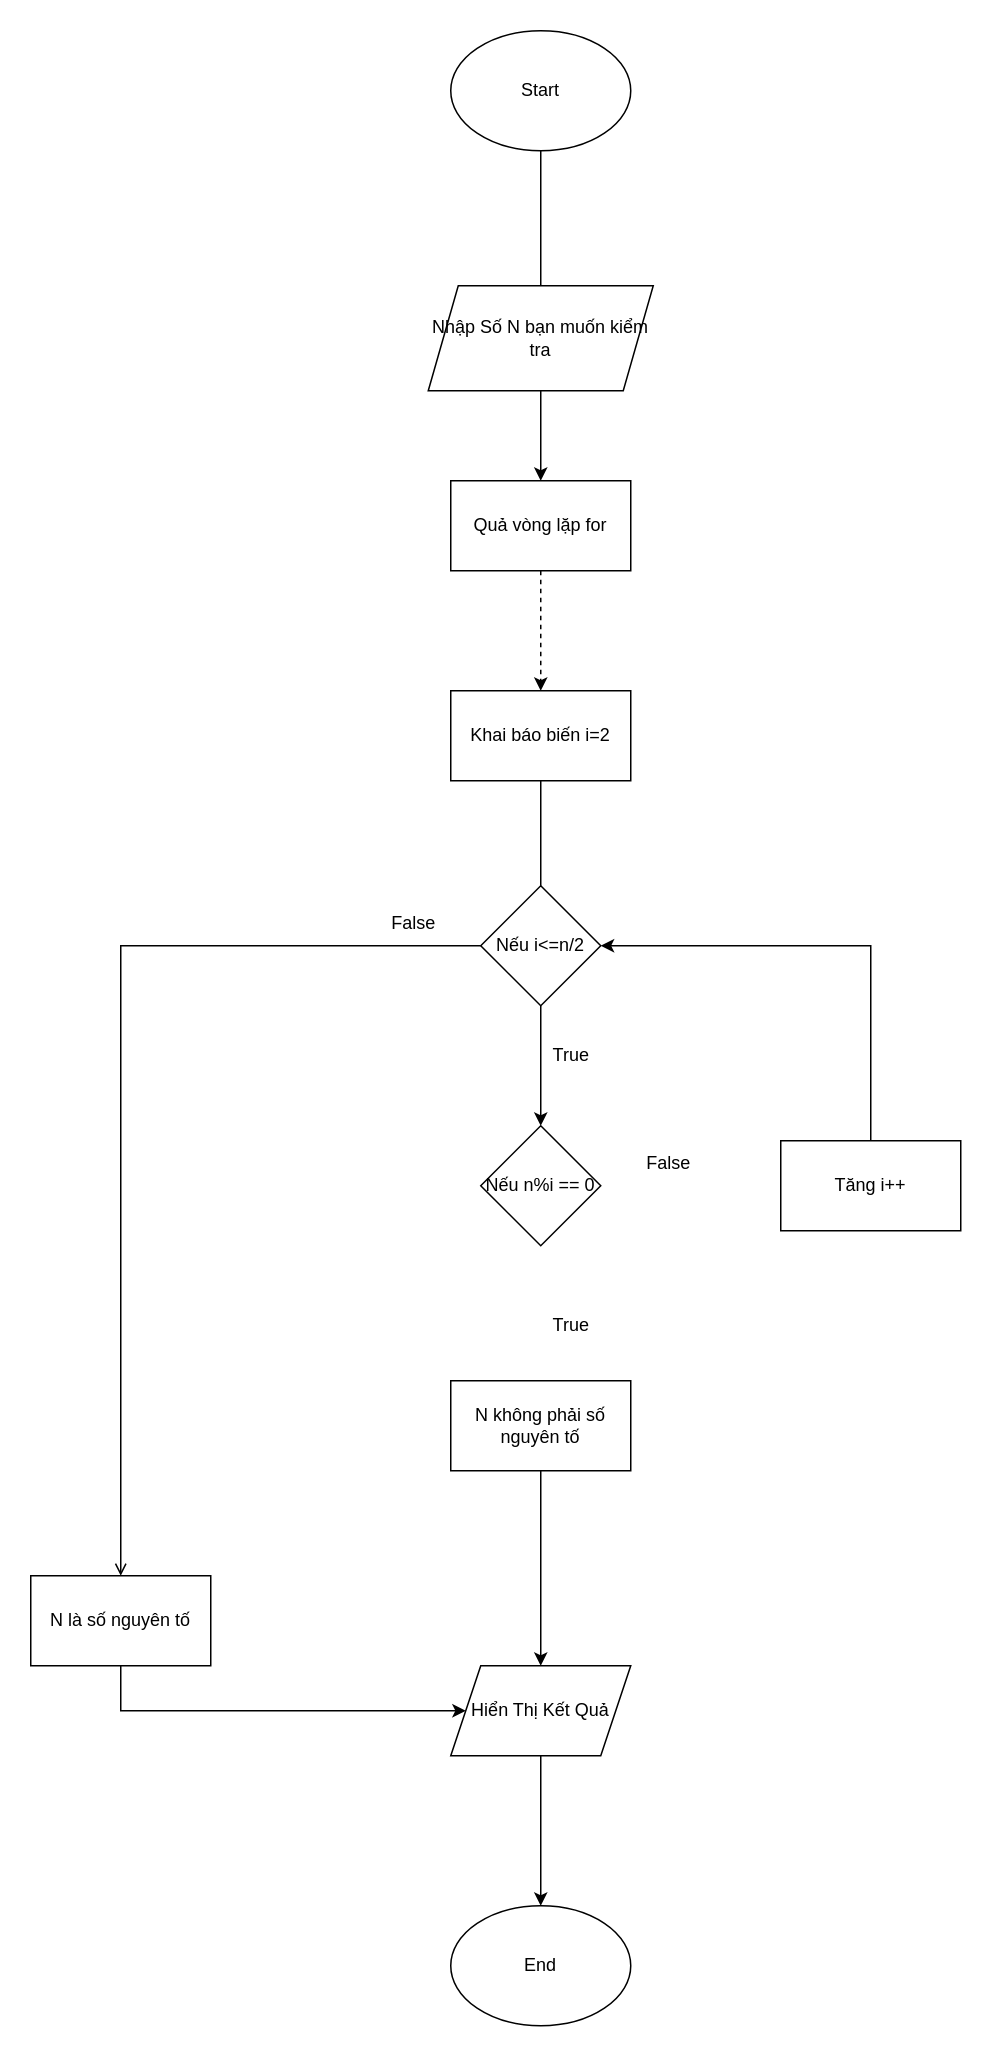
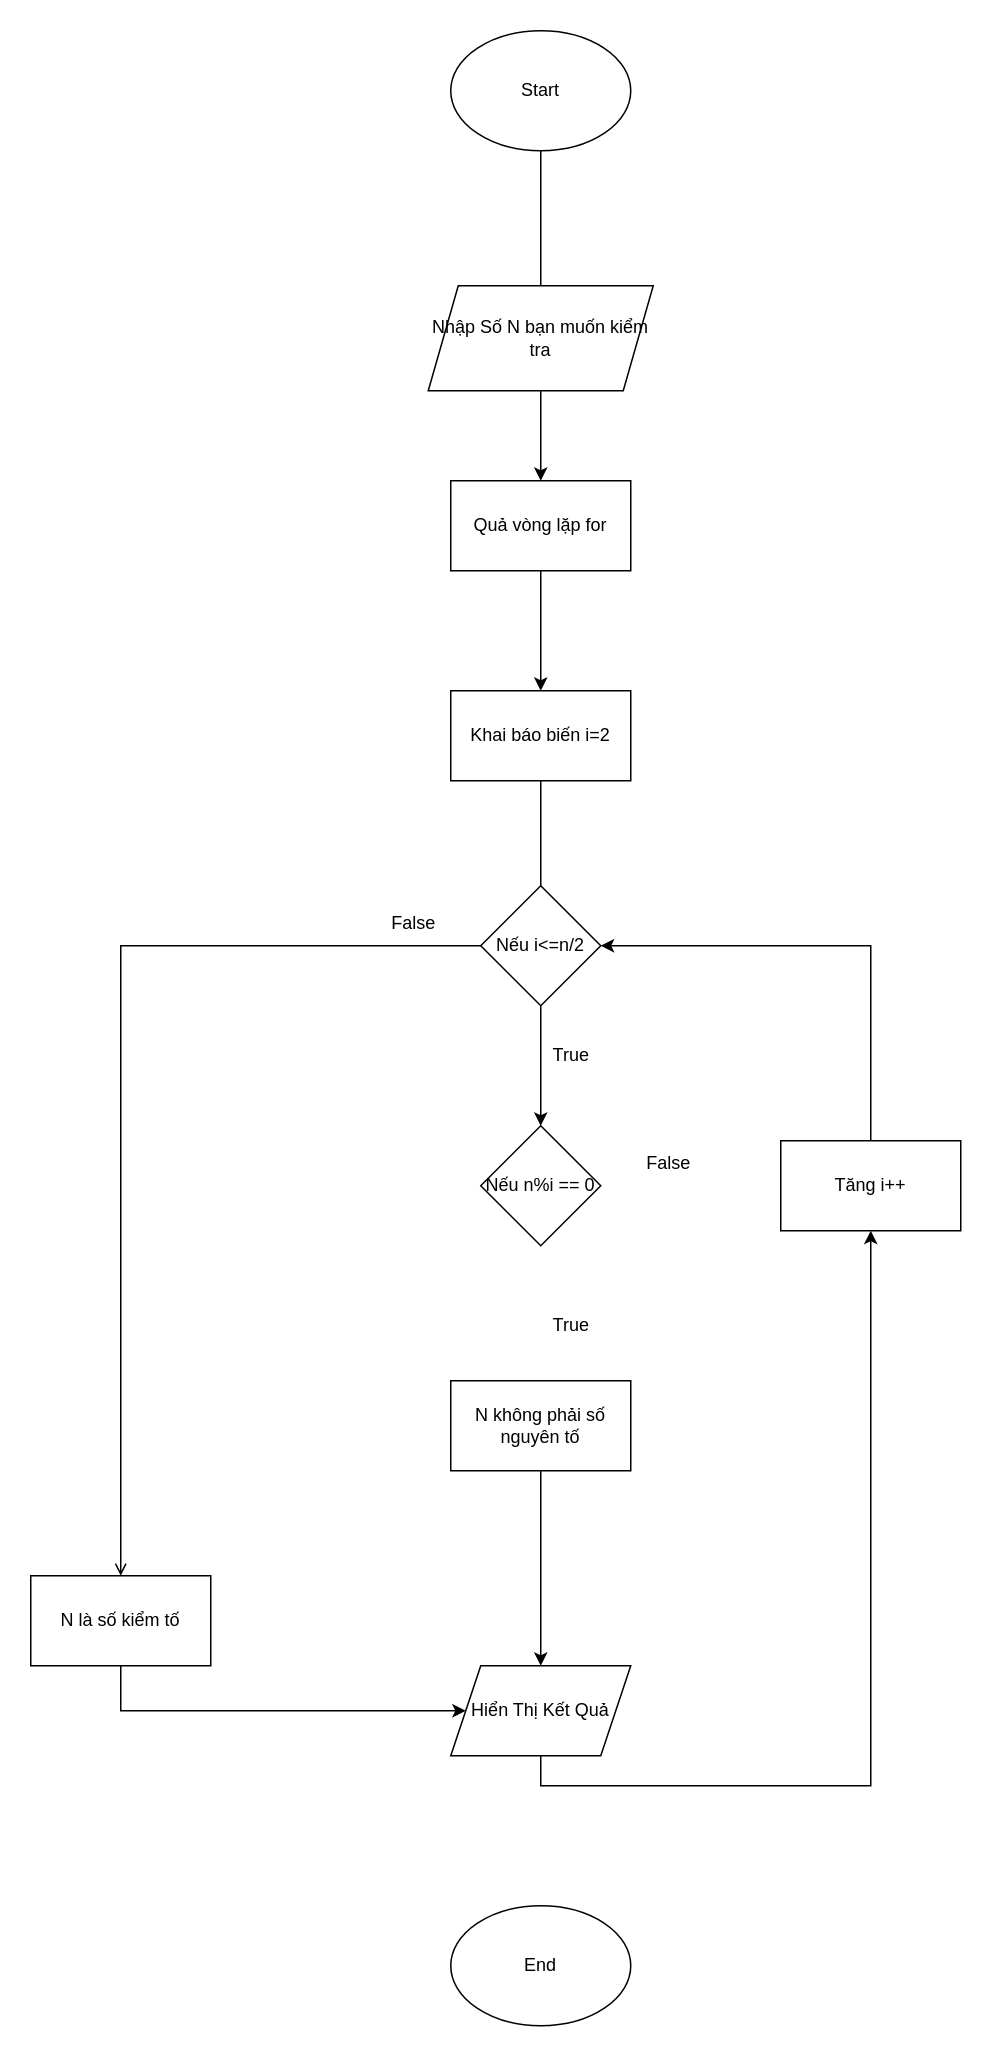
(541, 626) -> (541, 626)
(121, 1621) -> (121, 1621)
(541, 1839) -> (871, 1680)
